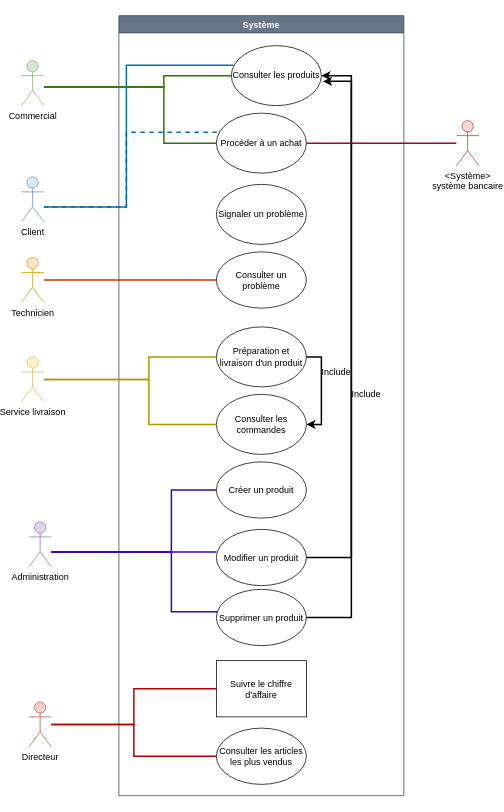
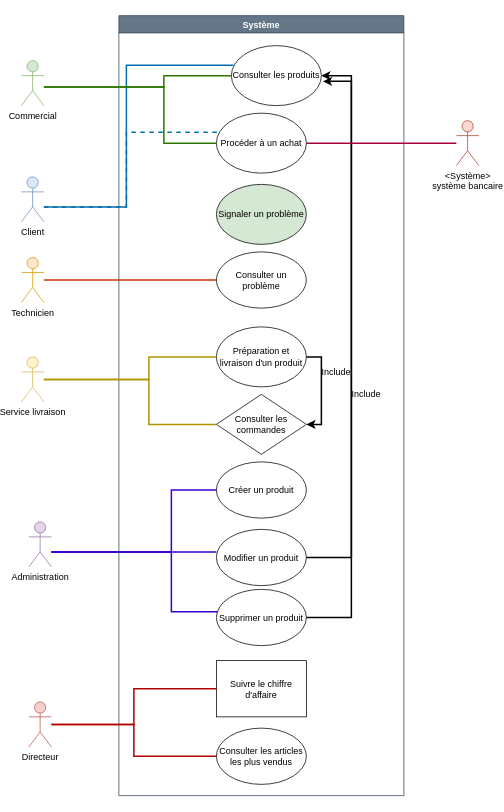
(261, 214) -> (261, 214)
(261, 424) -> (261, 424)
